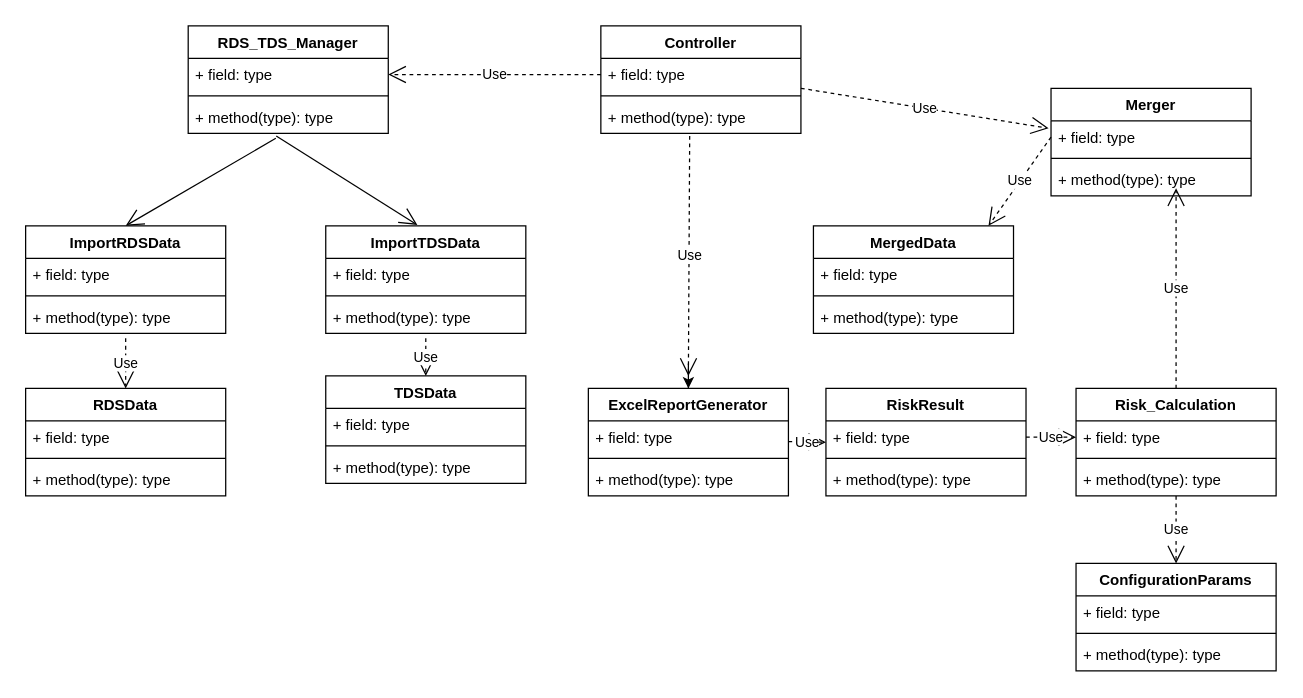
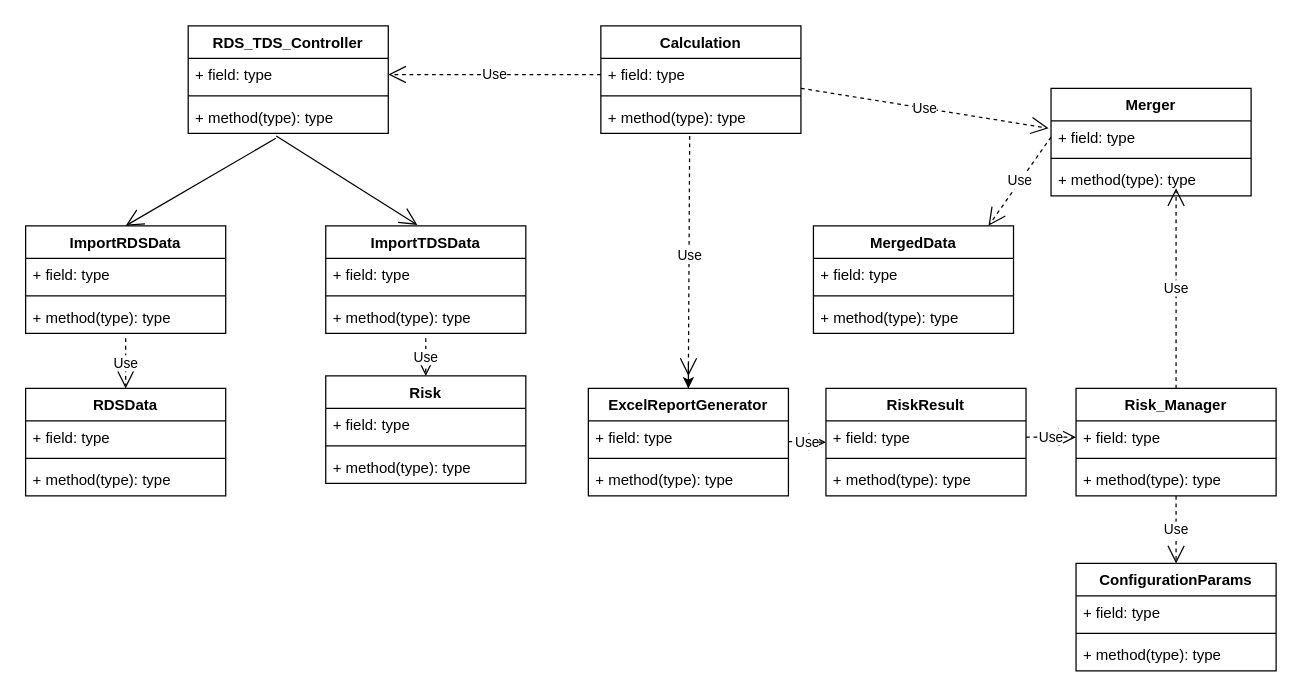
(288, 43) -> (288, 43)
(700, 43) -> (700, 43)
(425, 393) -> (425, 393)
(1175, 405) -> (1175, 405)
